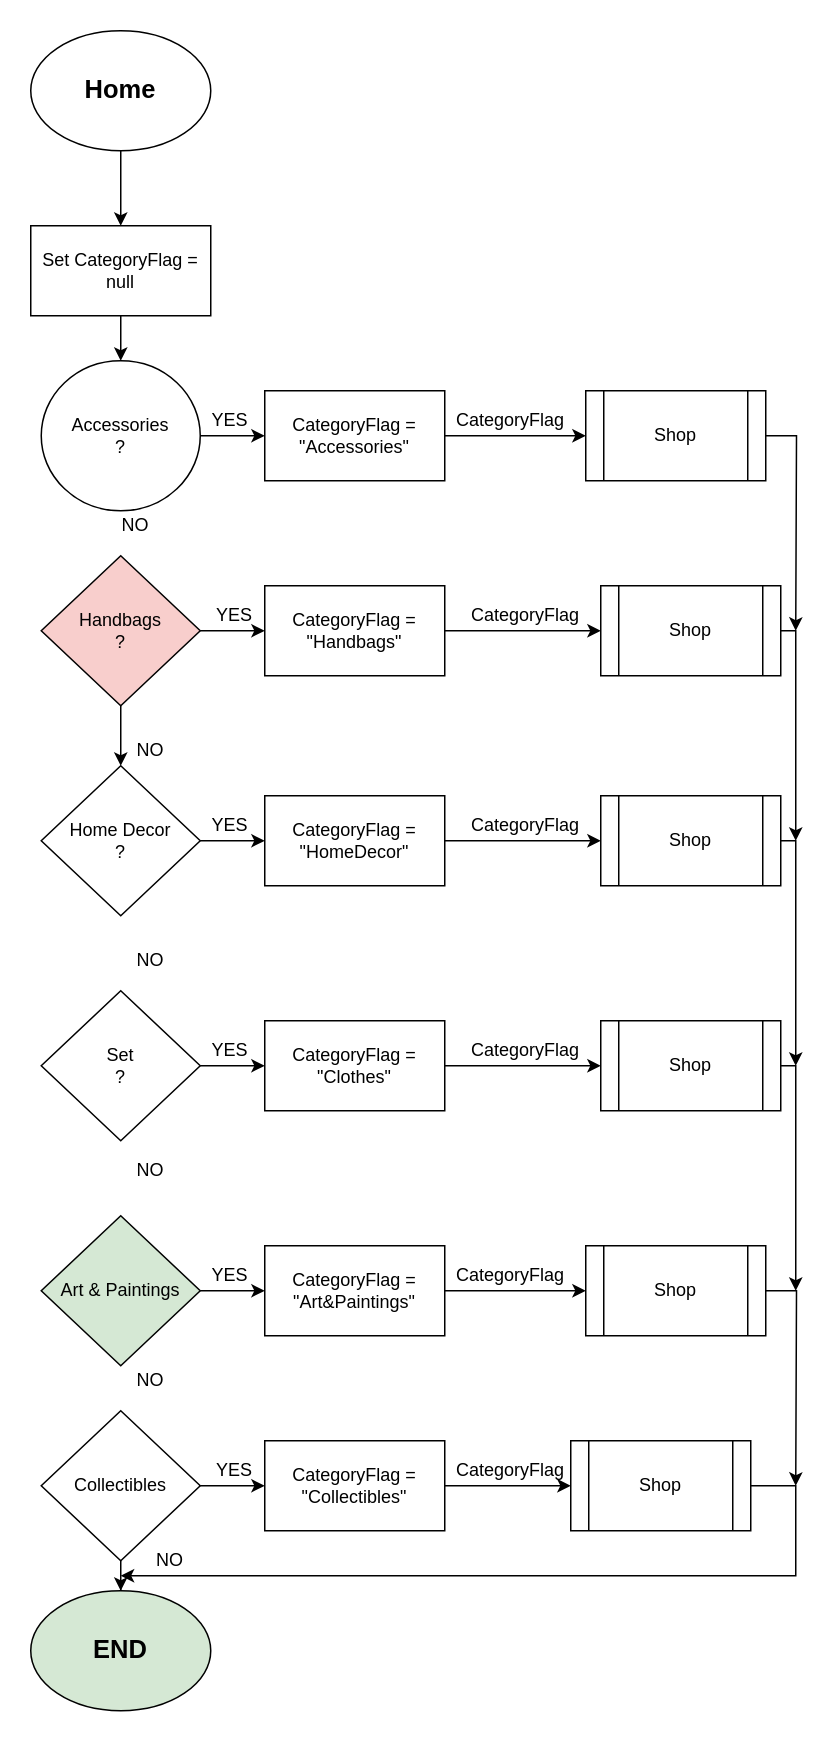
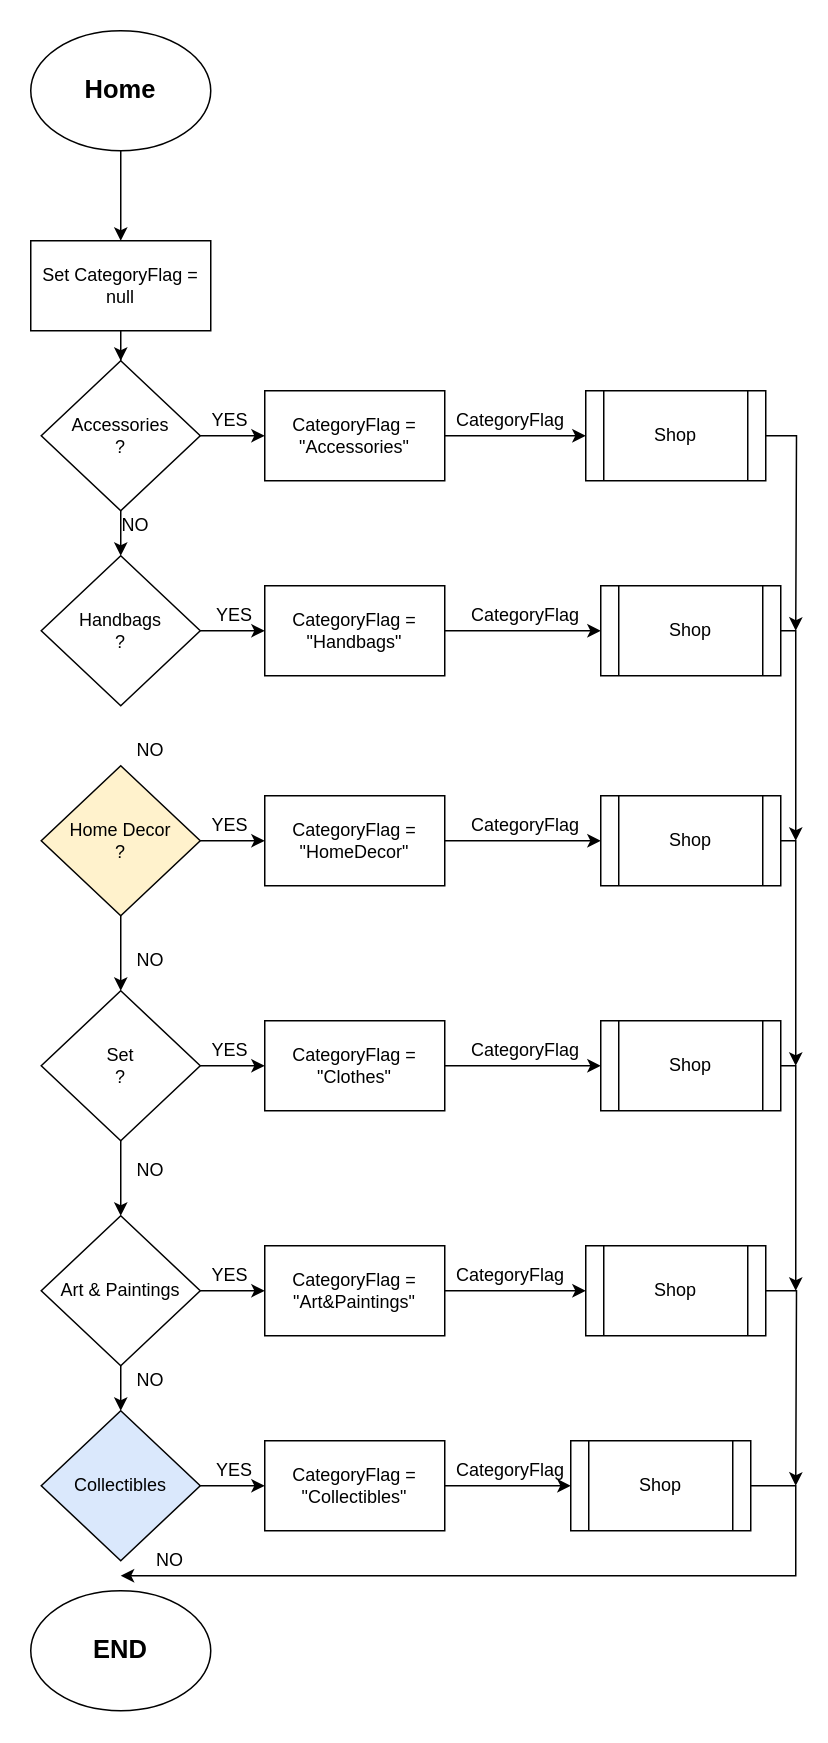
(121, 271) -> (121, 286)
(121, 436) -> (121, 436)
none -> (121, 539)
(121, 631) -> (121, 631)
(121, 731) -> none
(121, 841) -> (121, 841)
none -> (121, 948)
none -> (121, 1173)
(121, 1291) -> (121, 1291)
none -> (121, 1394)
(121, 1486) -> (121, 1486)
(121, 1581) -> none
(121, 1651) -> (121, 1651)
